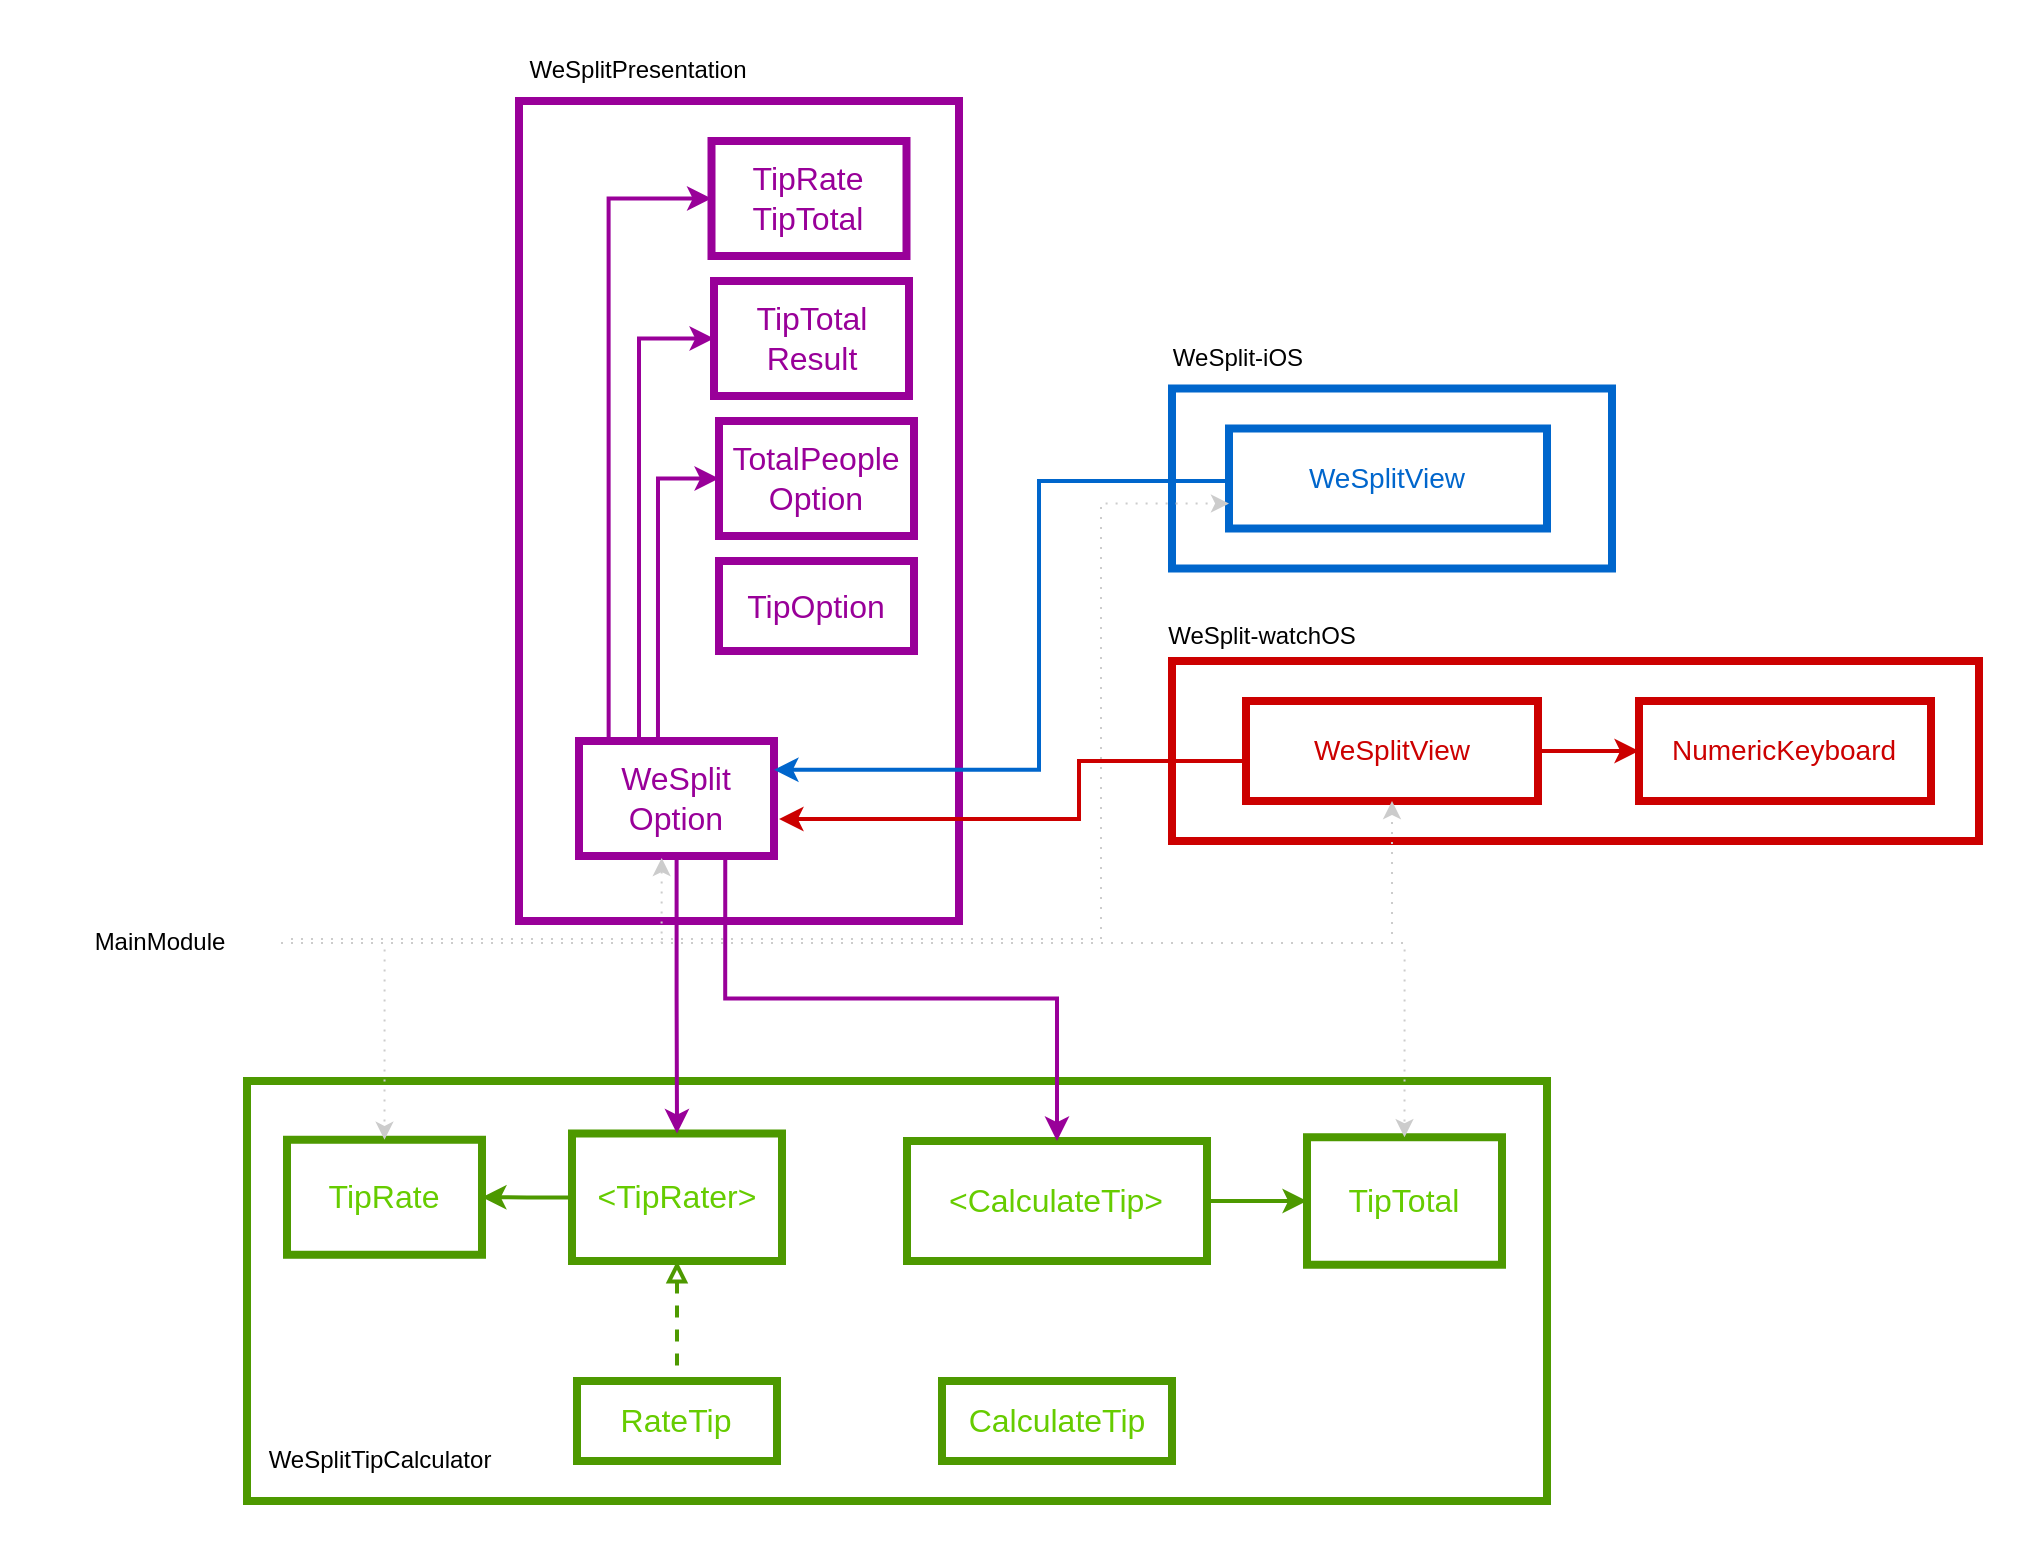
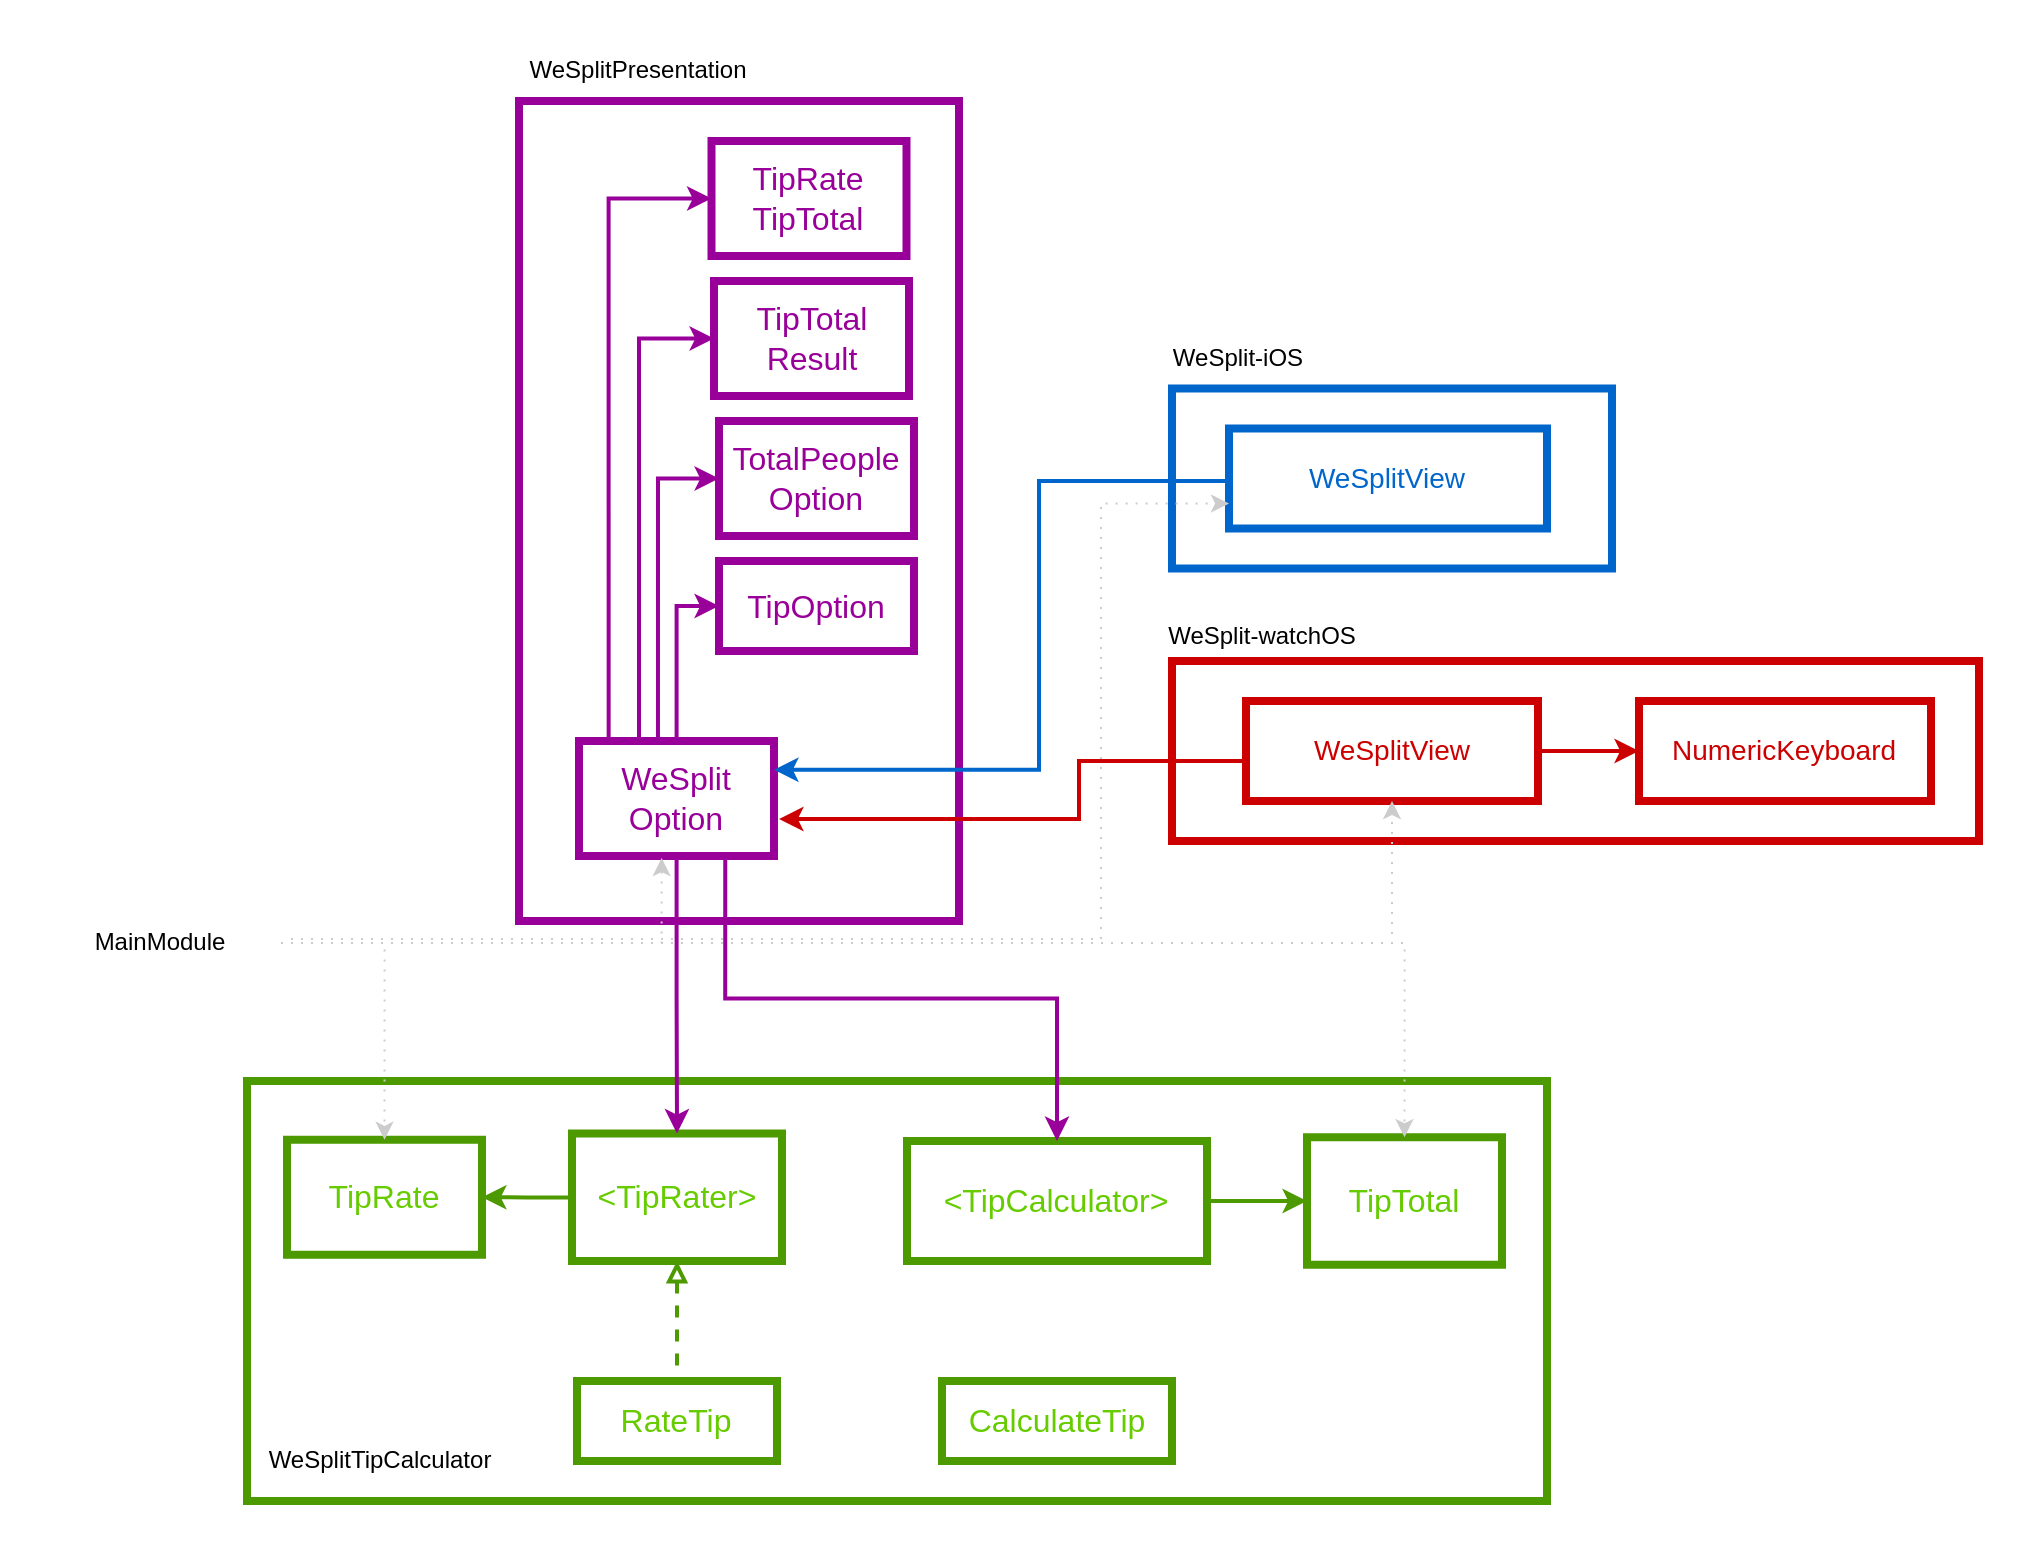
none -> (677, 660)
(1057, 1201) -> (1057, 1201)
